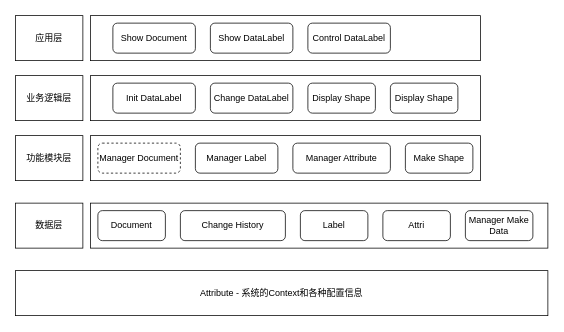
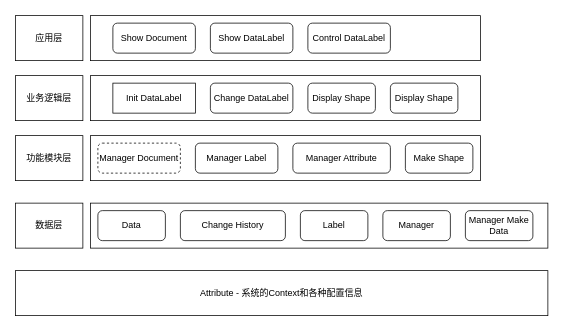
(154, 98) -> (154, 98)
(132, 225) -> (132, 225)
(417, 225) -> (417, 225)
